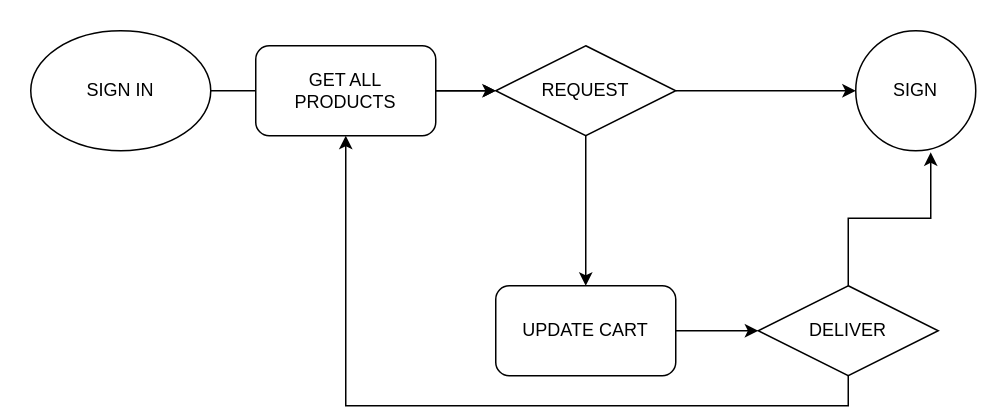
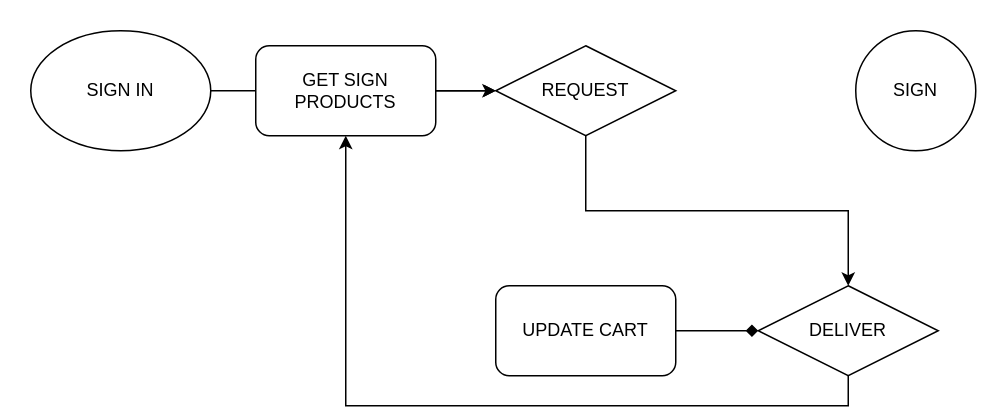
(346, 91) -> (346, 91)
(761, 91) -> none
(919, 218) -> none
(586, 242) -> (718, 211)
(747, 331) -> (746, 331)
